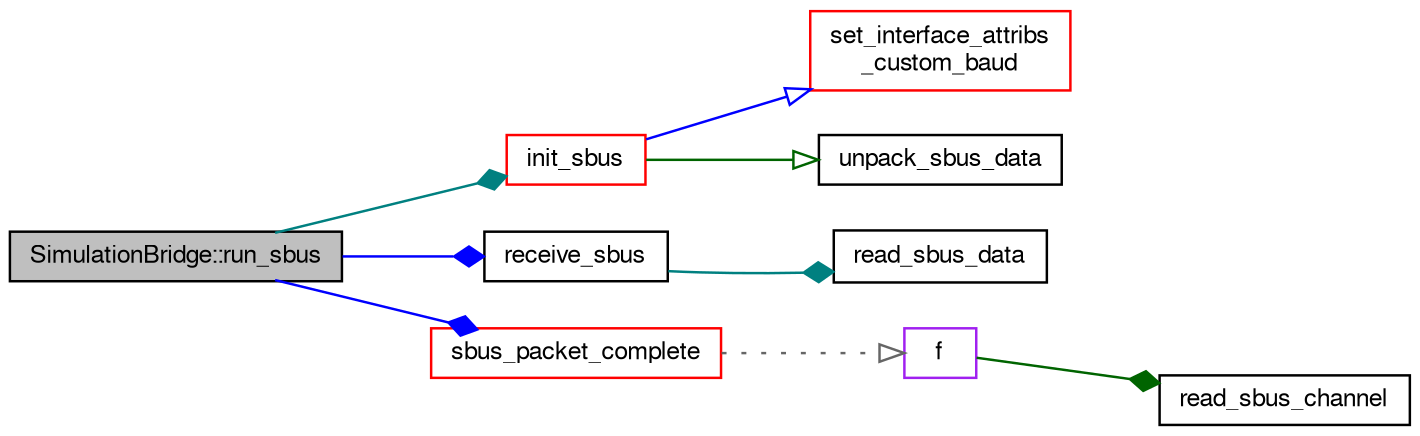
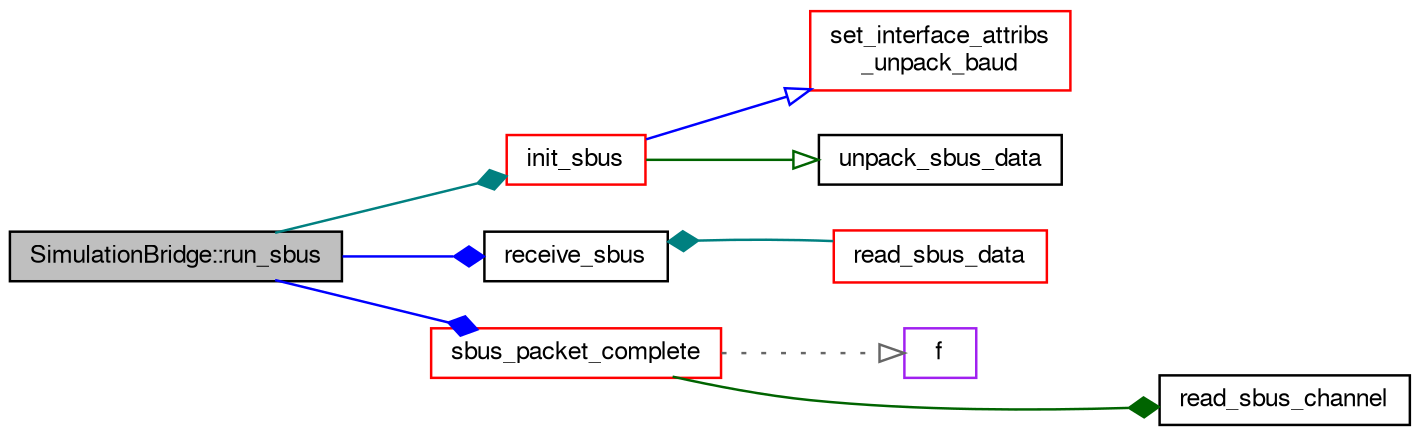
(940, 51) -> (940, 51)
(940, 256) -> (940, 256)
(736, 273) -> (766, 240)
(1053, 368) -> (899, 407)
